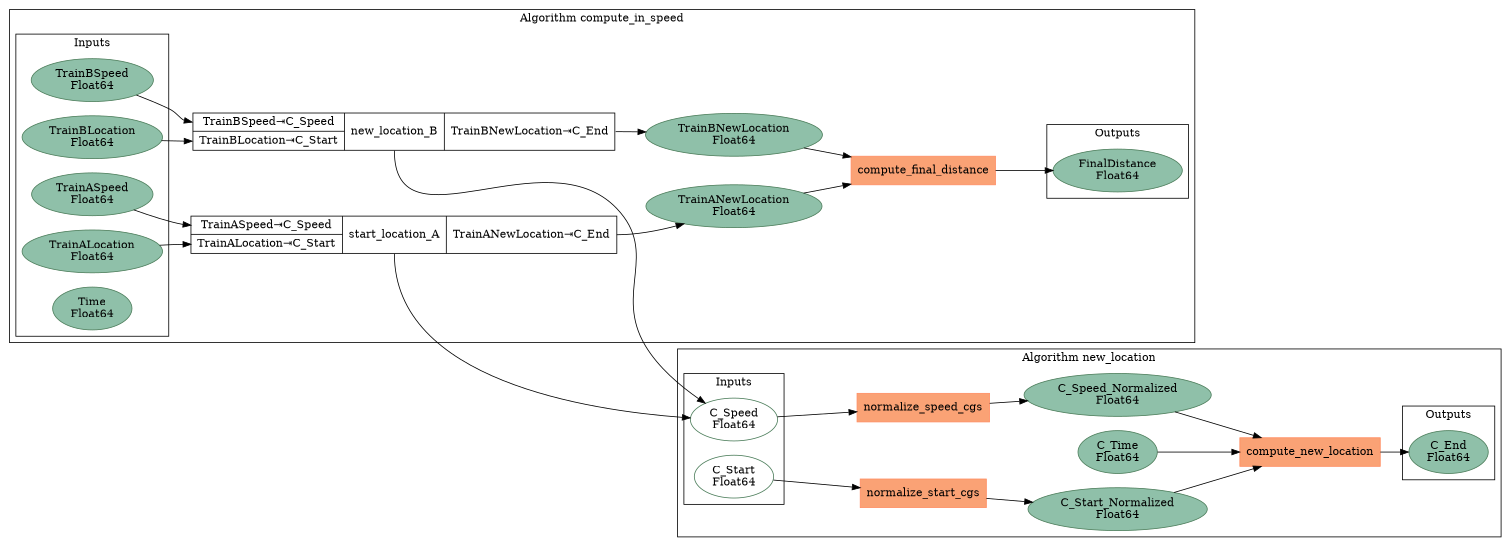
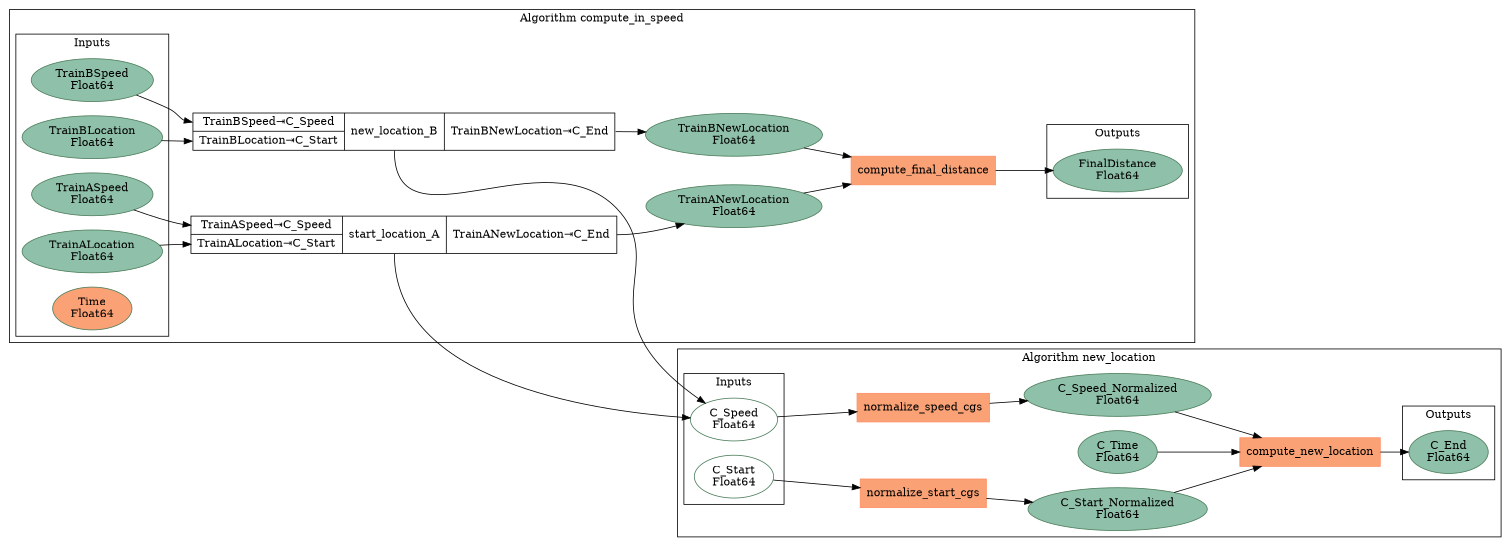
(92, 308) -> (92, 308)
